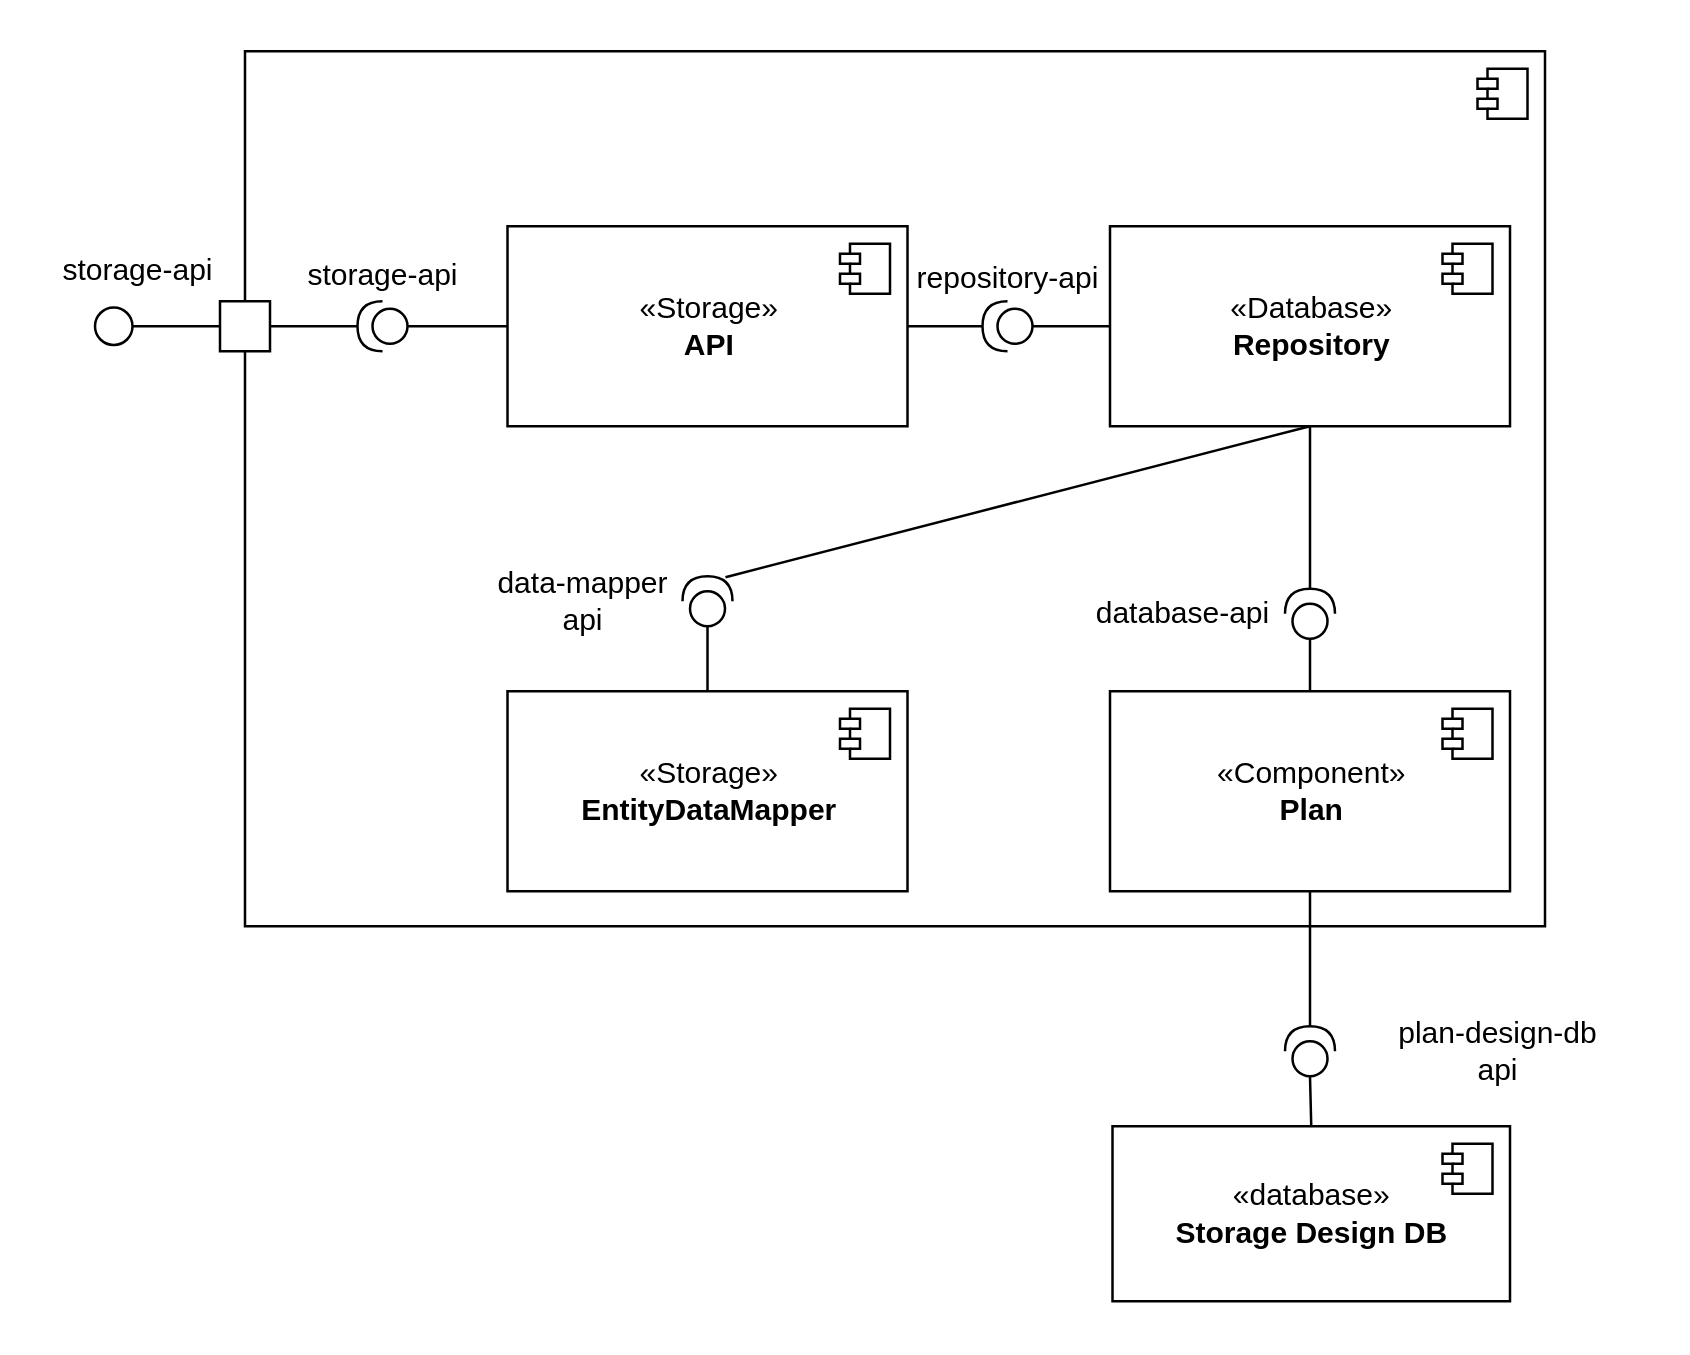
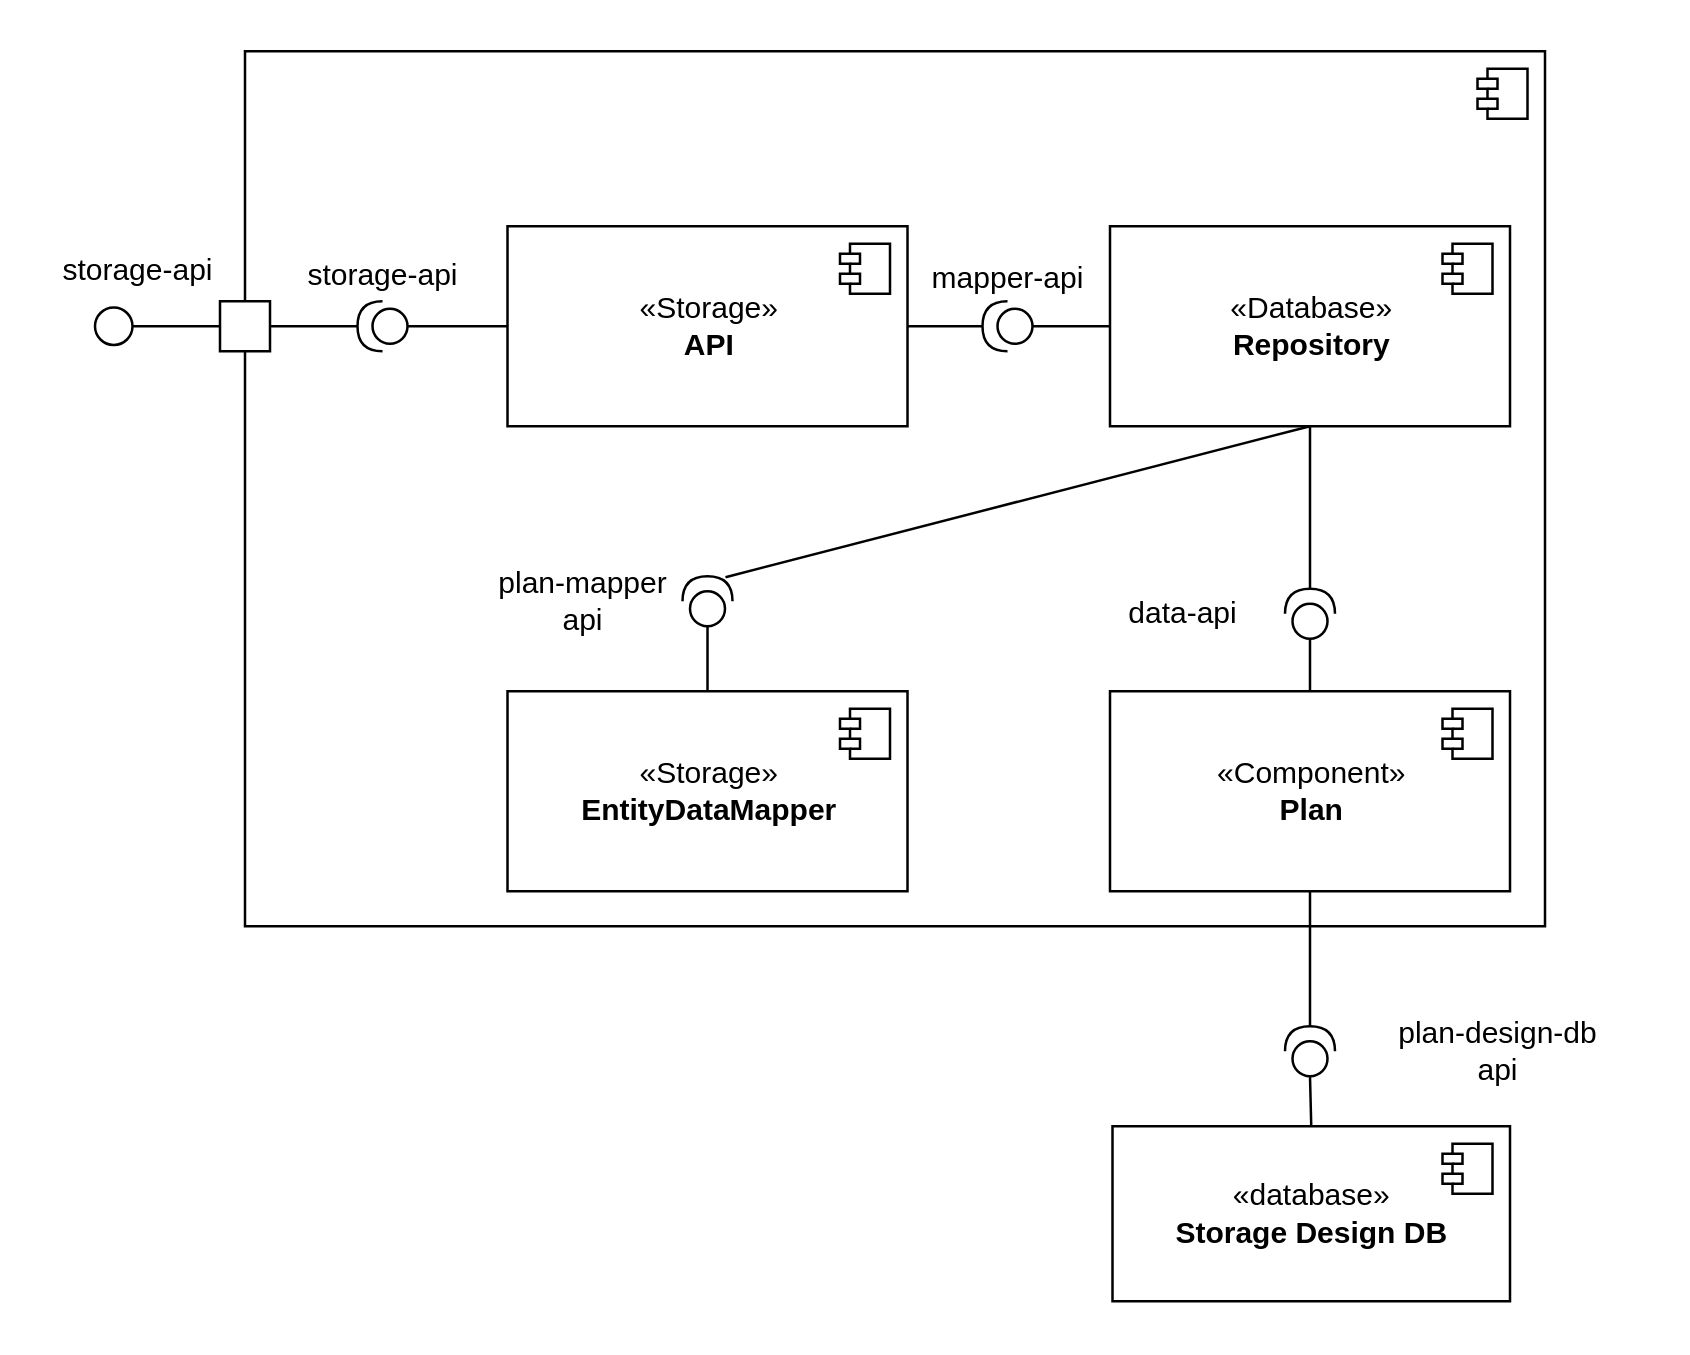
(1009, 279) -> (1009, 279)
(584, 601) -> (584, 601)
(1184, 614) -> (1184, 614)
